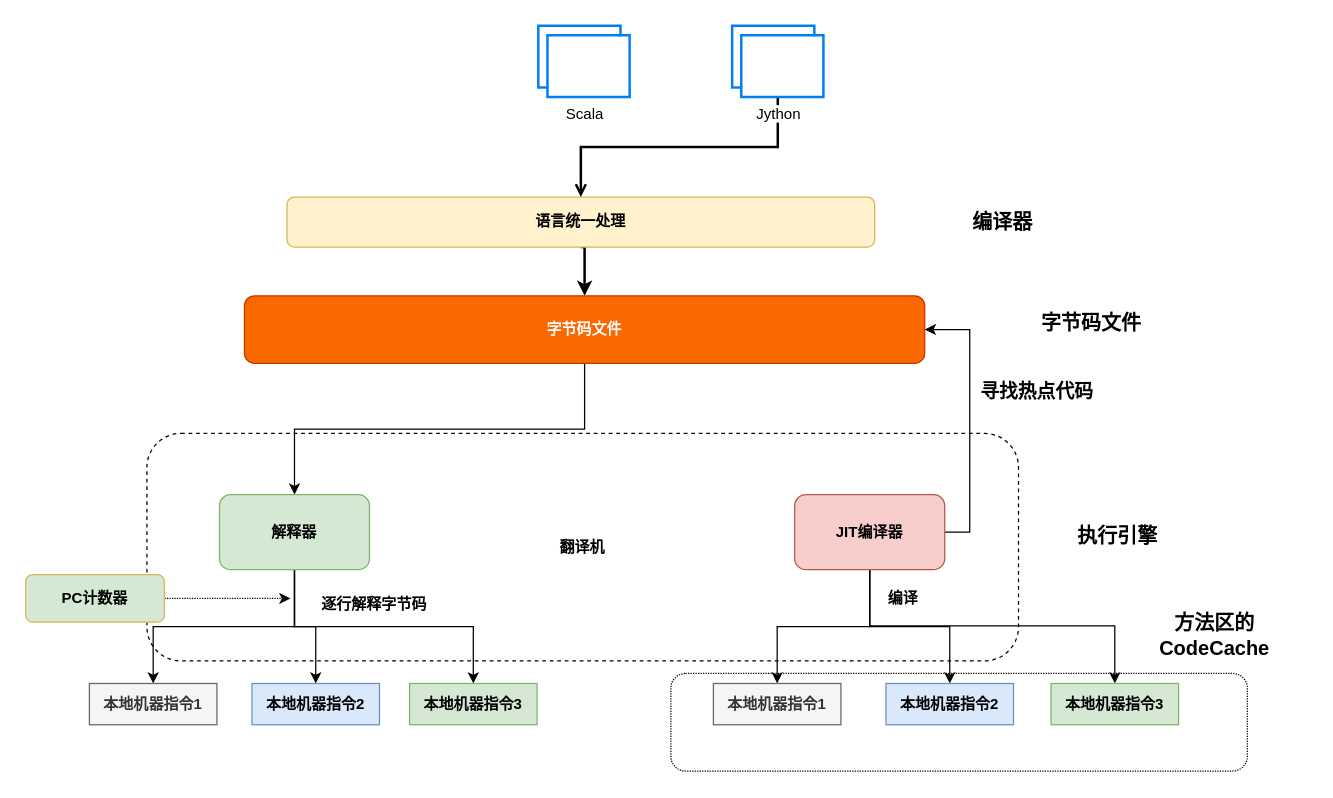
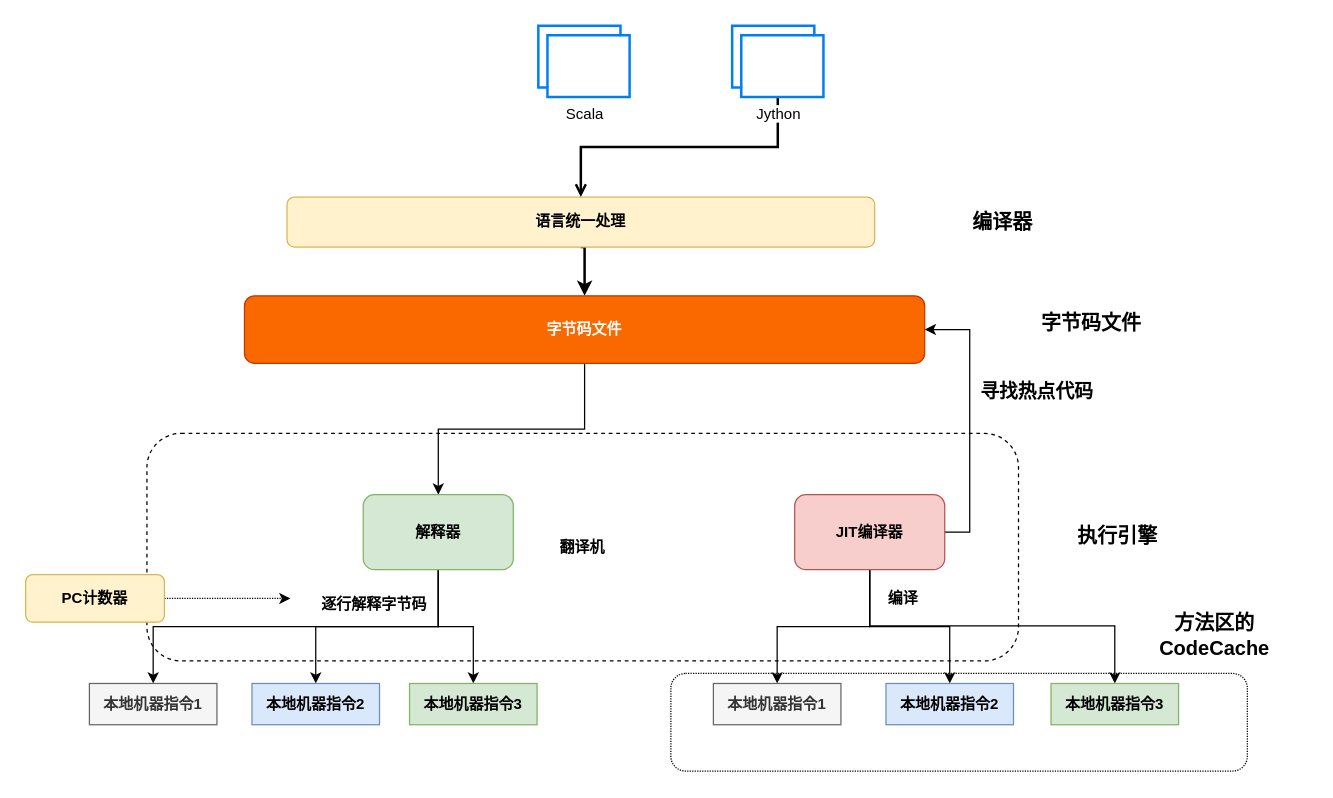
(294, 532) -> (438, 532)
(95, 598) -> (95, 598)
